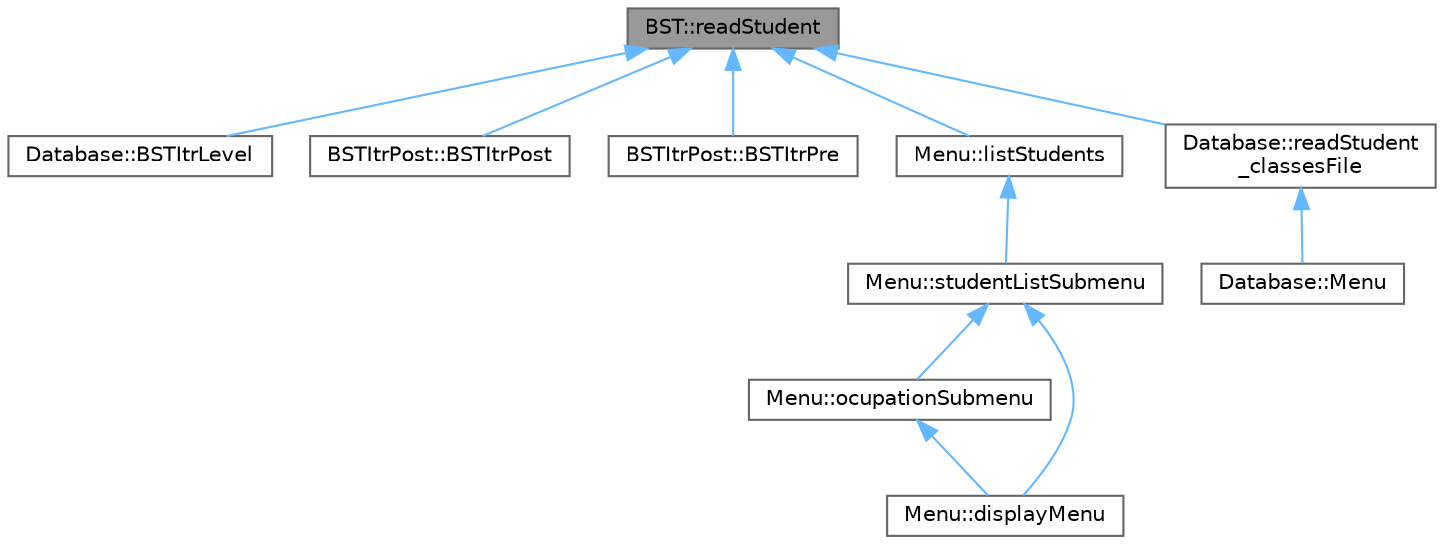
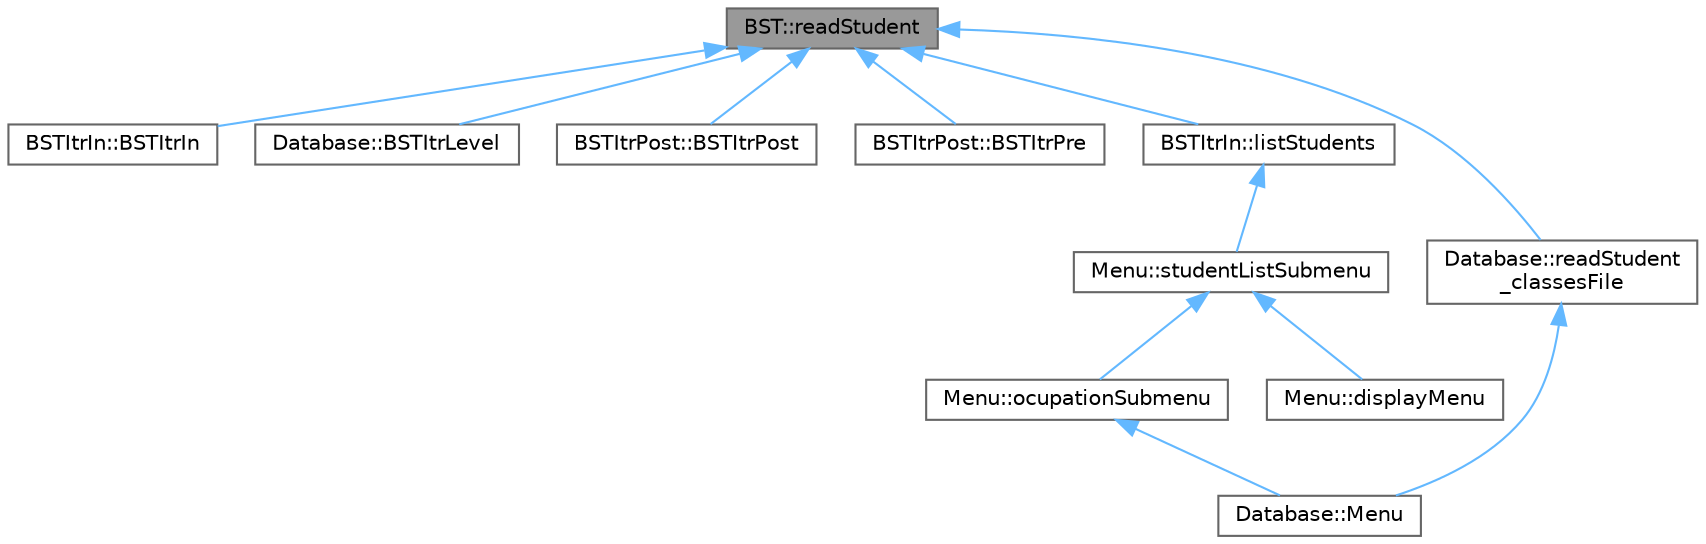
none -> (113, 145)
(1010, 156) -> (1269, 145)
(960, 466) -> (1208, 462)
